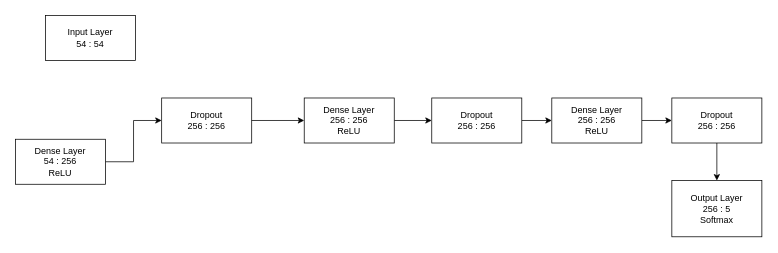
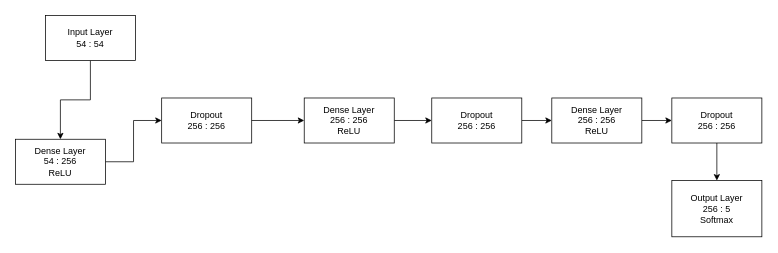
none -> (90, 82)
